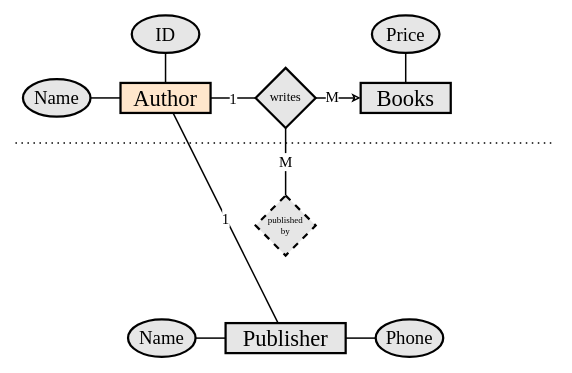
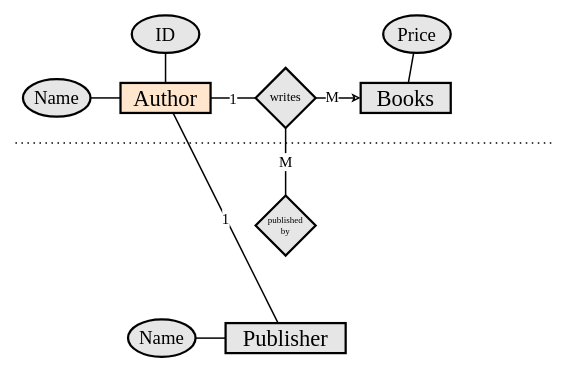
(405, 34) -> (417, 34)
(285, 225) -> (285, 225)
(360, 338) -> none
(409, 338) -> none
